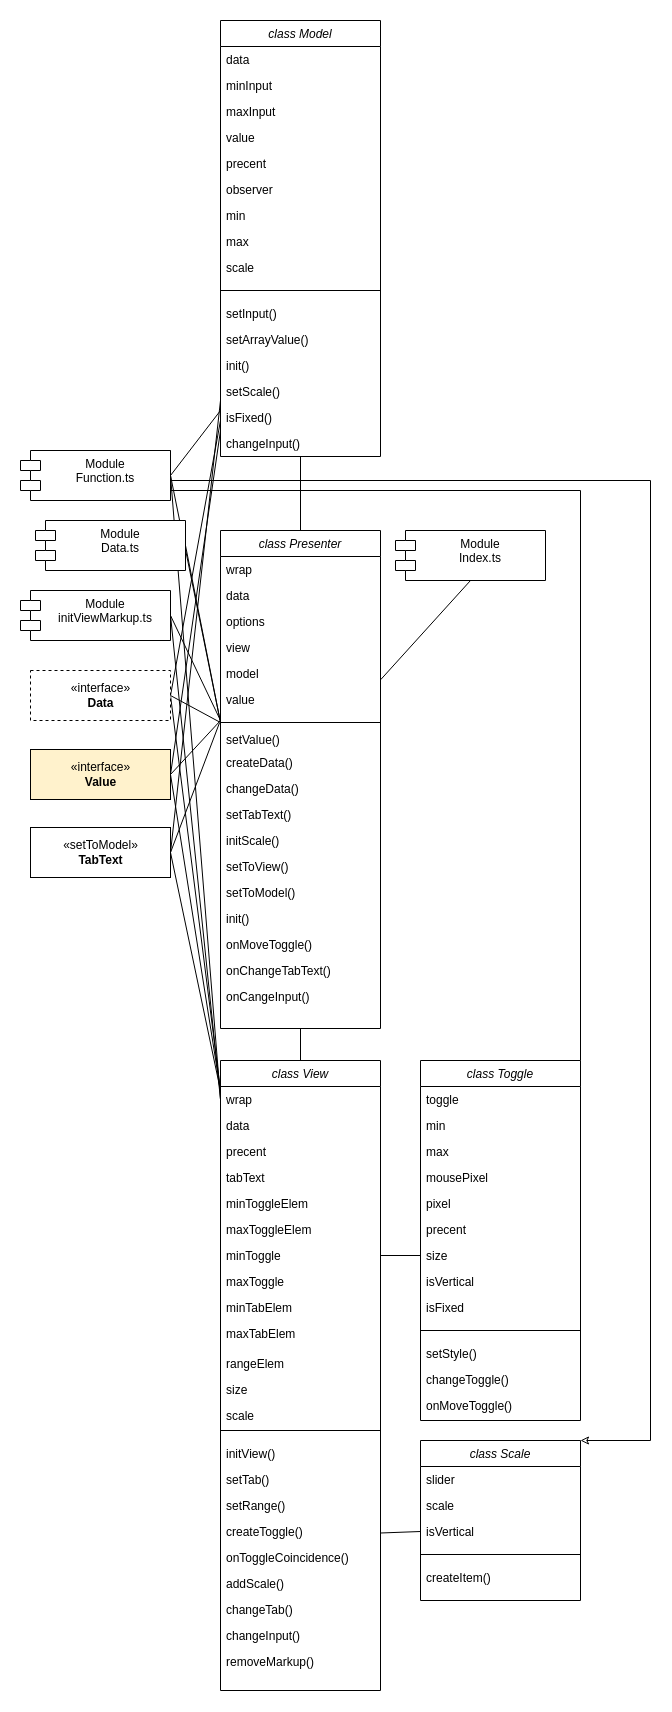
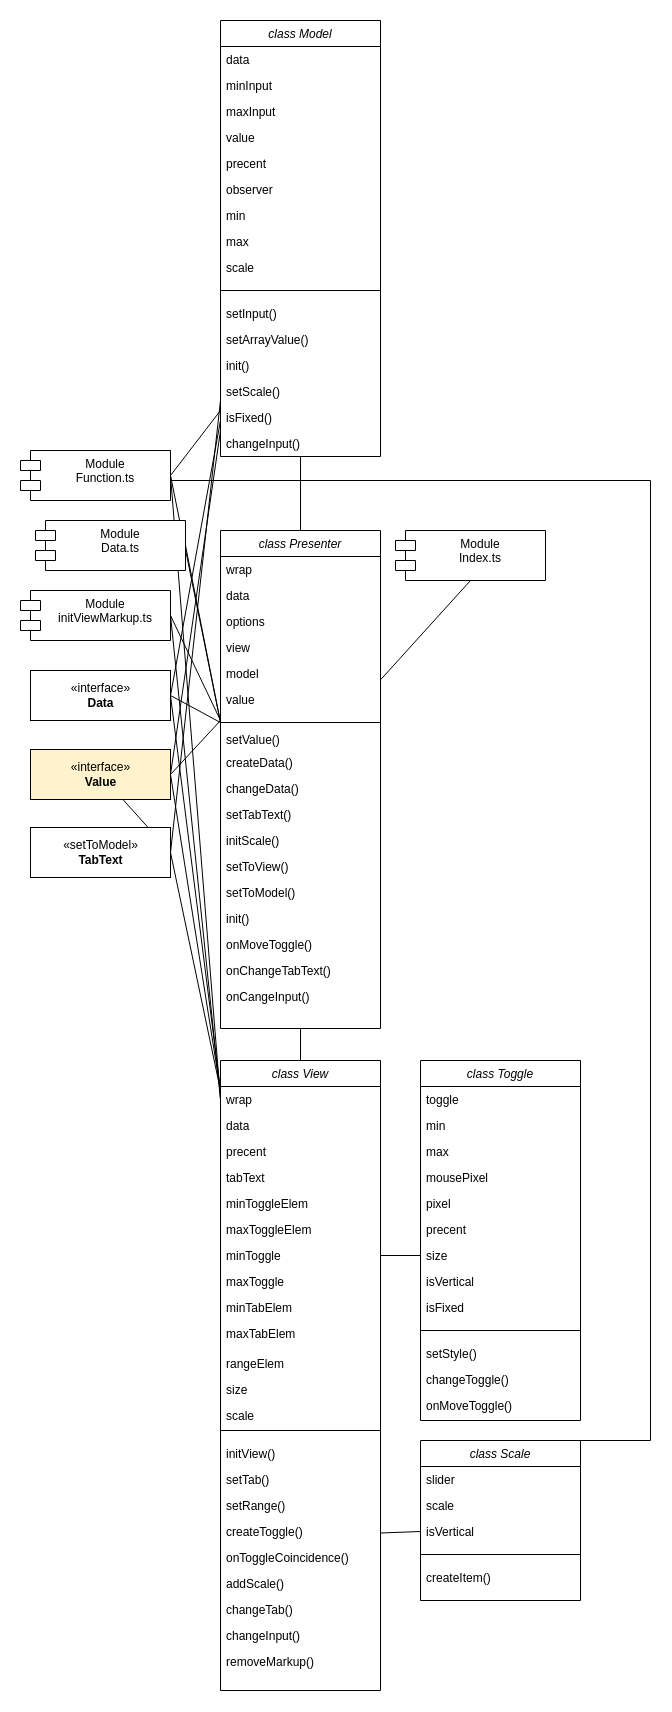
(581, 592) -> none
(101, 696) -> (101, 696)
(207, 755) -> (136, 814)
(588, 1441) -> (586, 1441)
